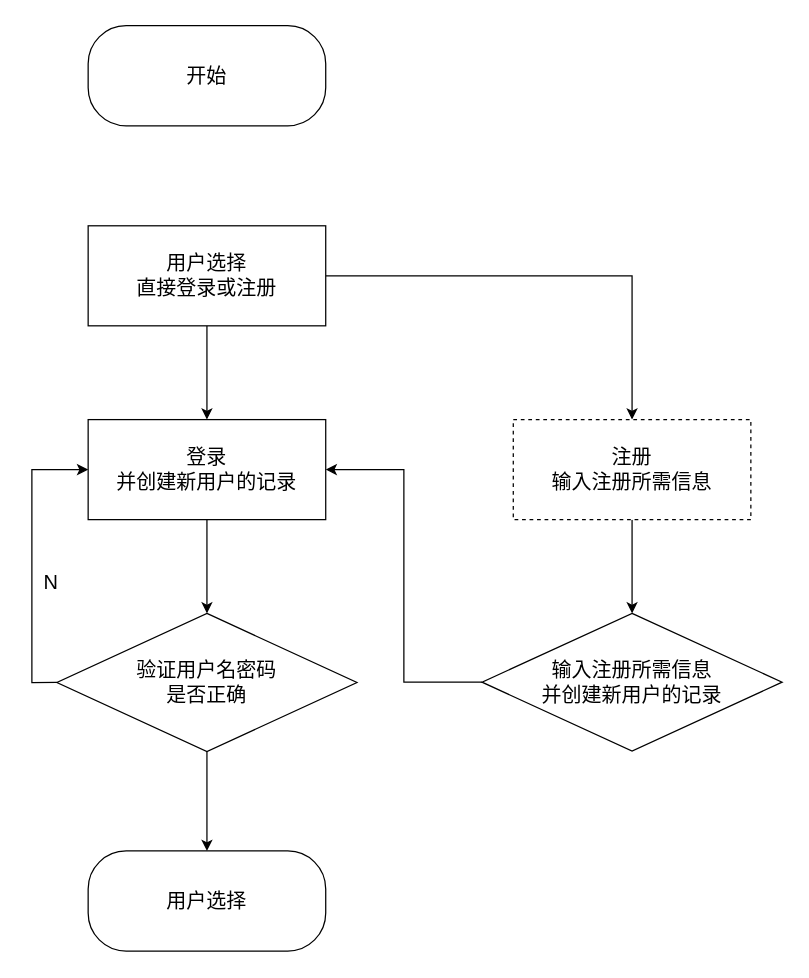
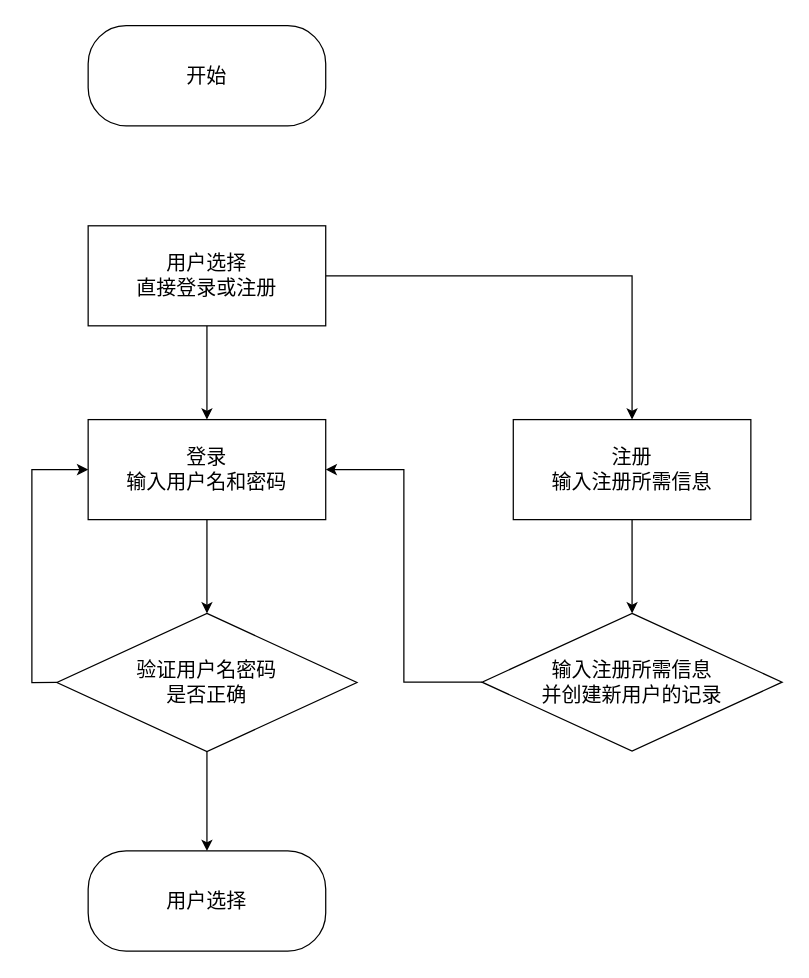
(207, 469) -> (207, 469)
(632, 469) -> (632, 469)
(51, 582) -> none
